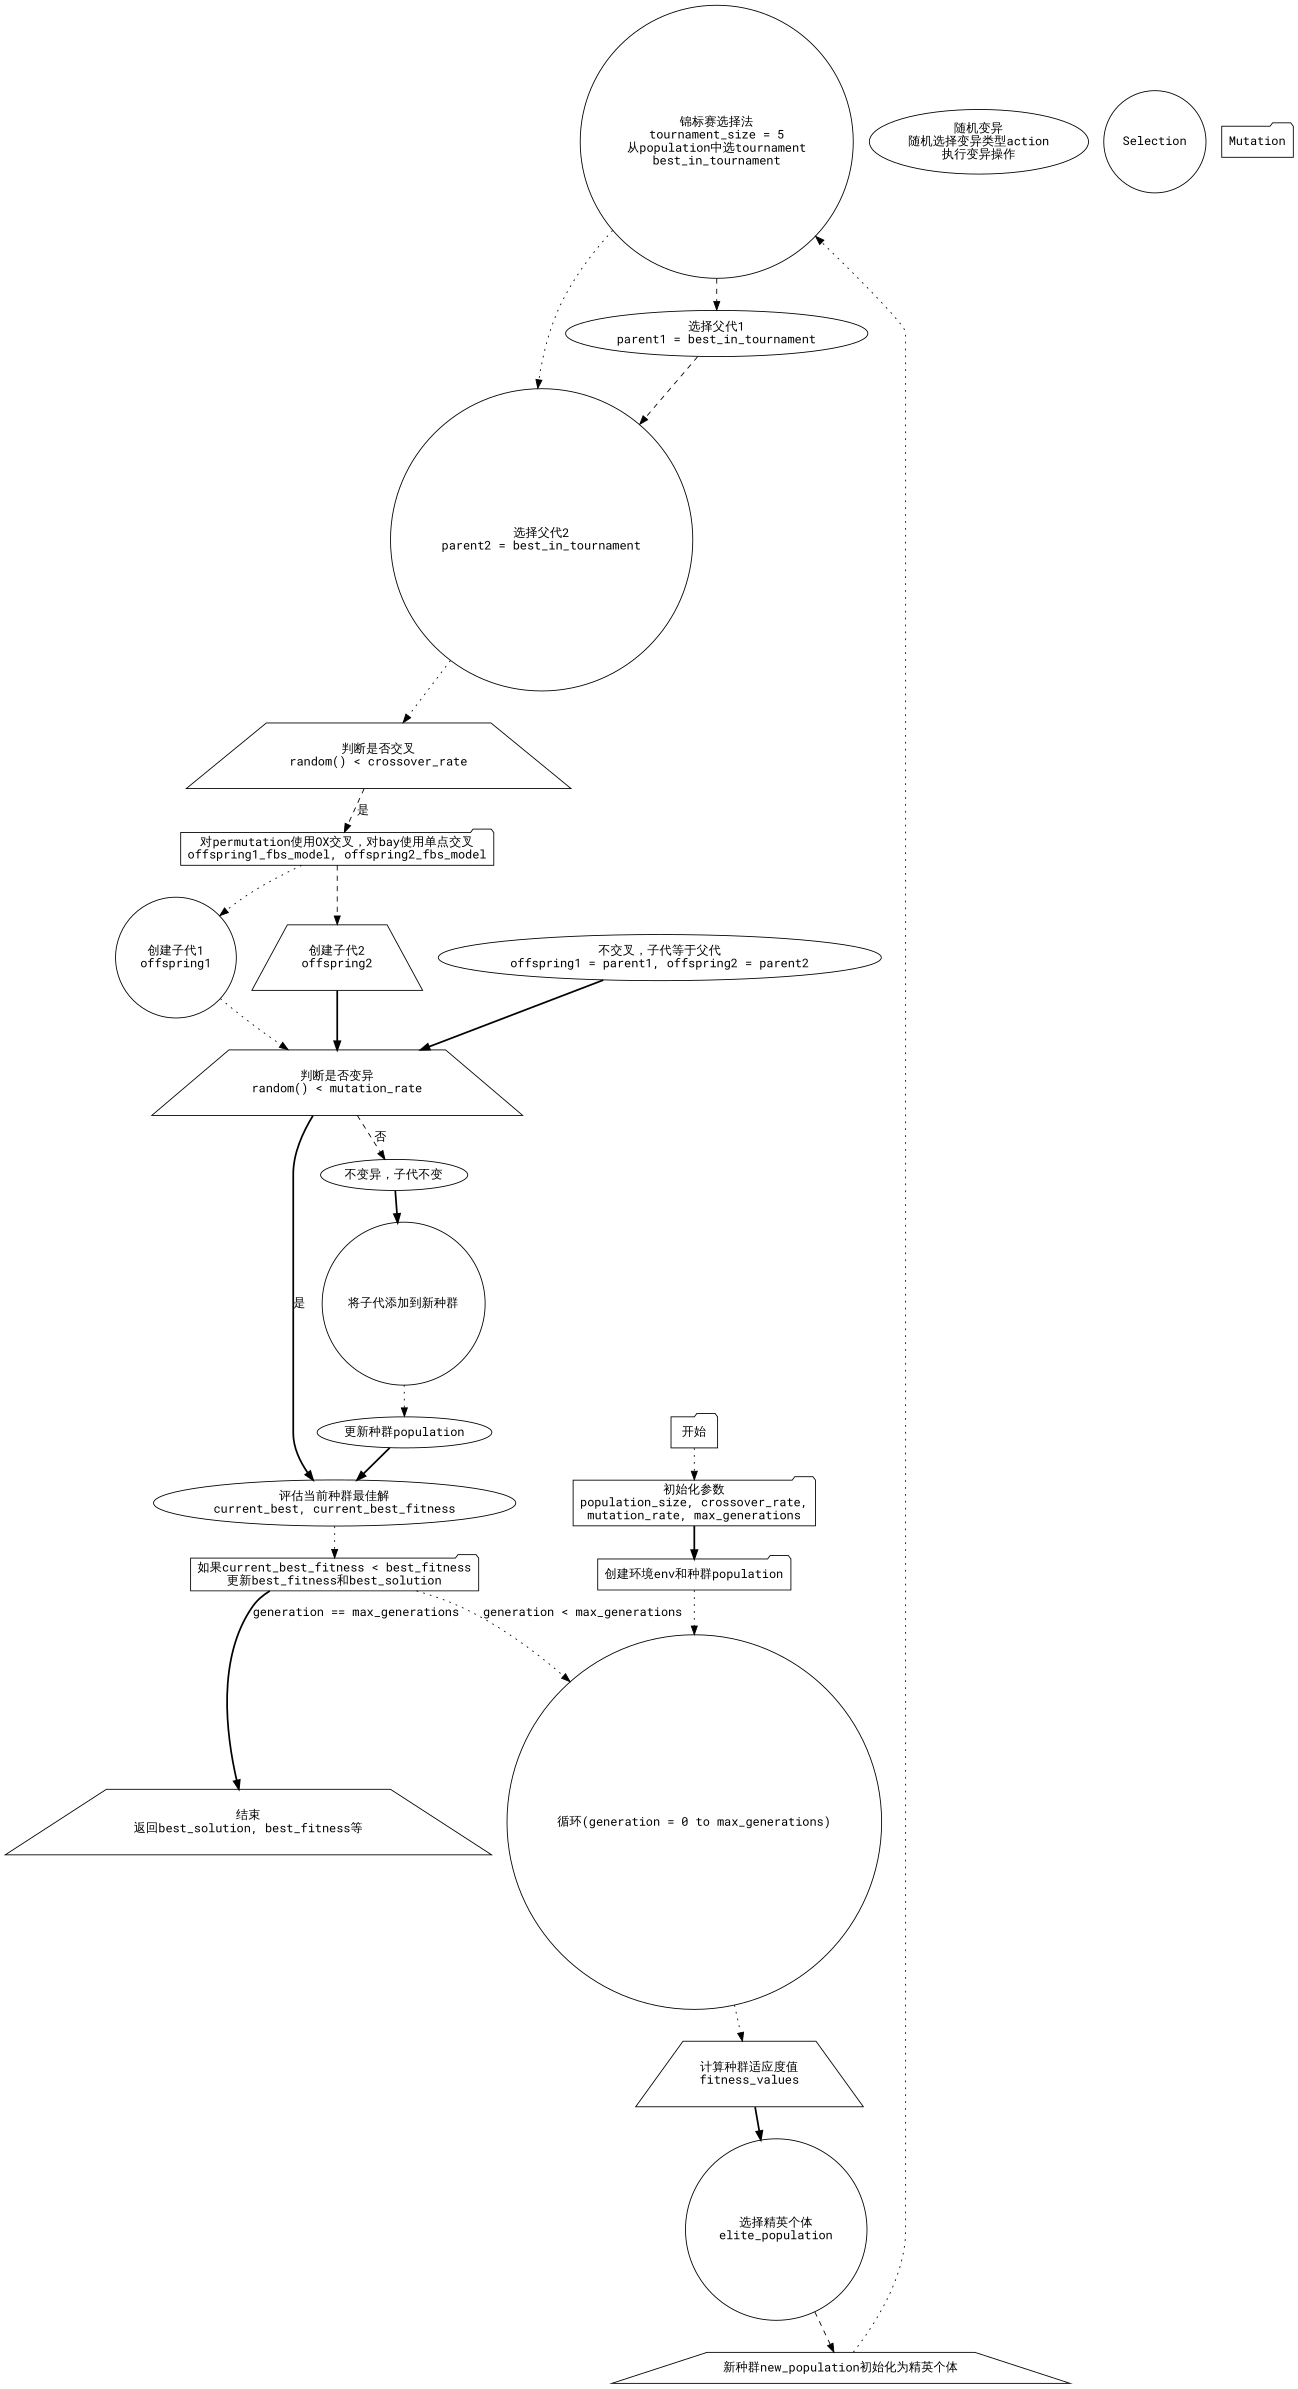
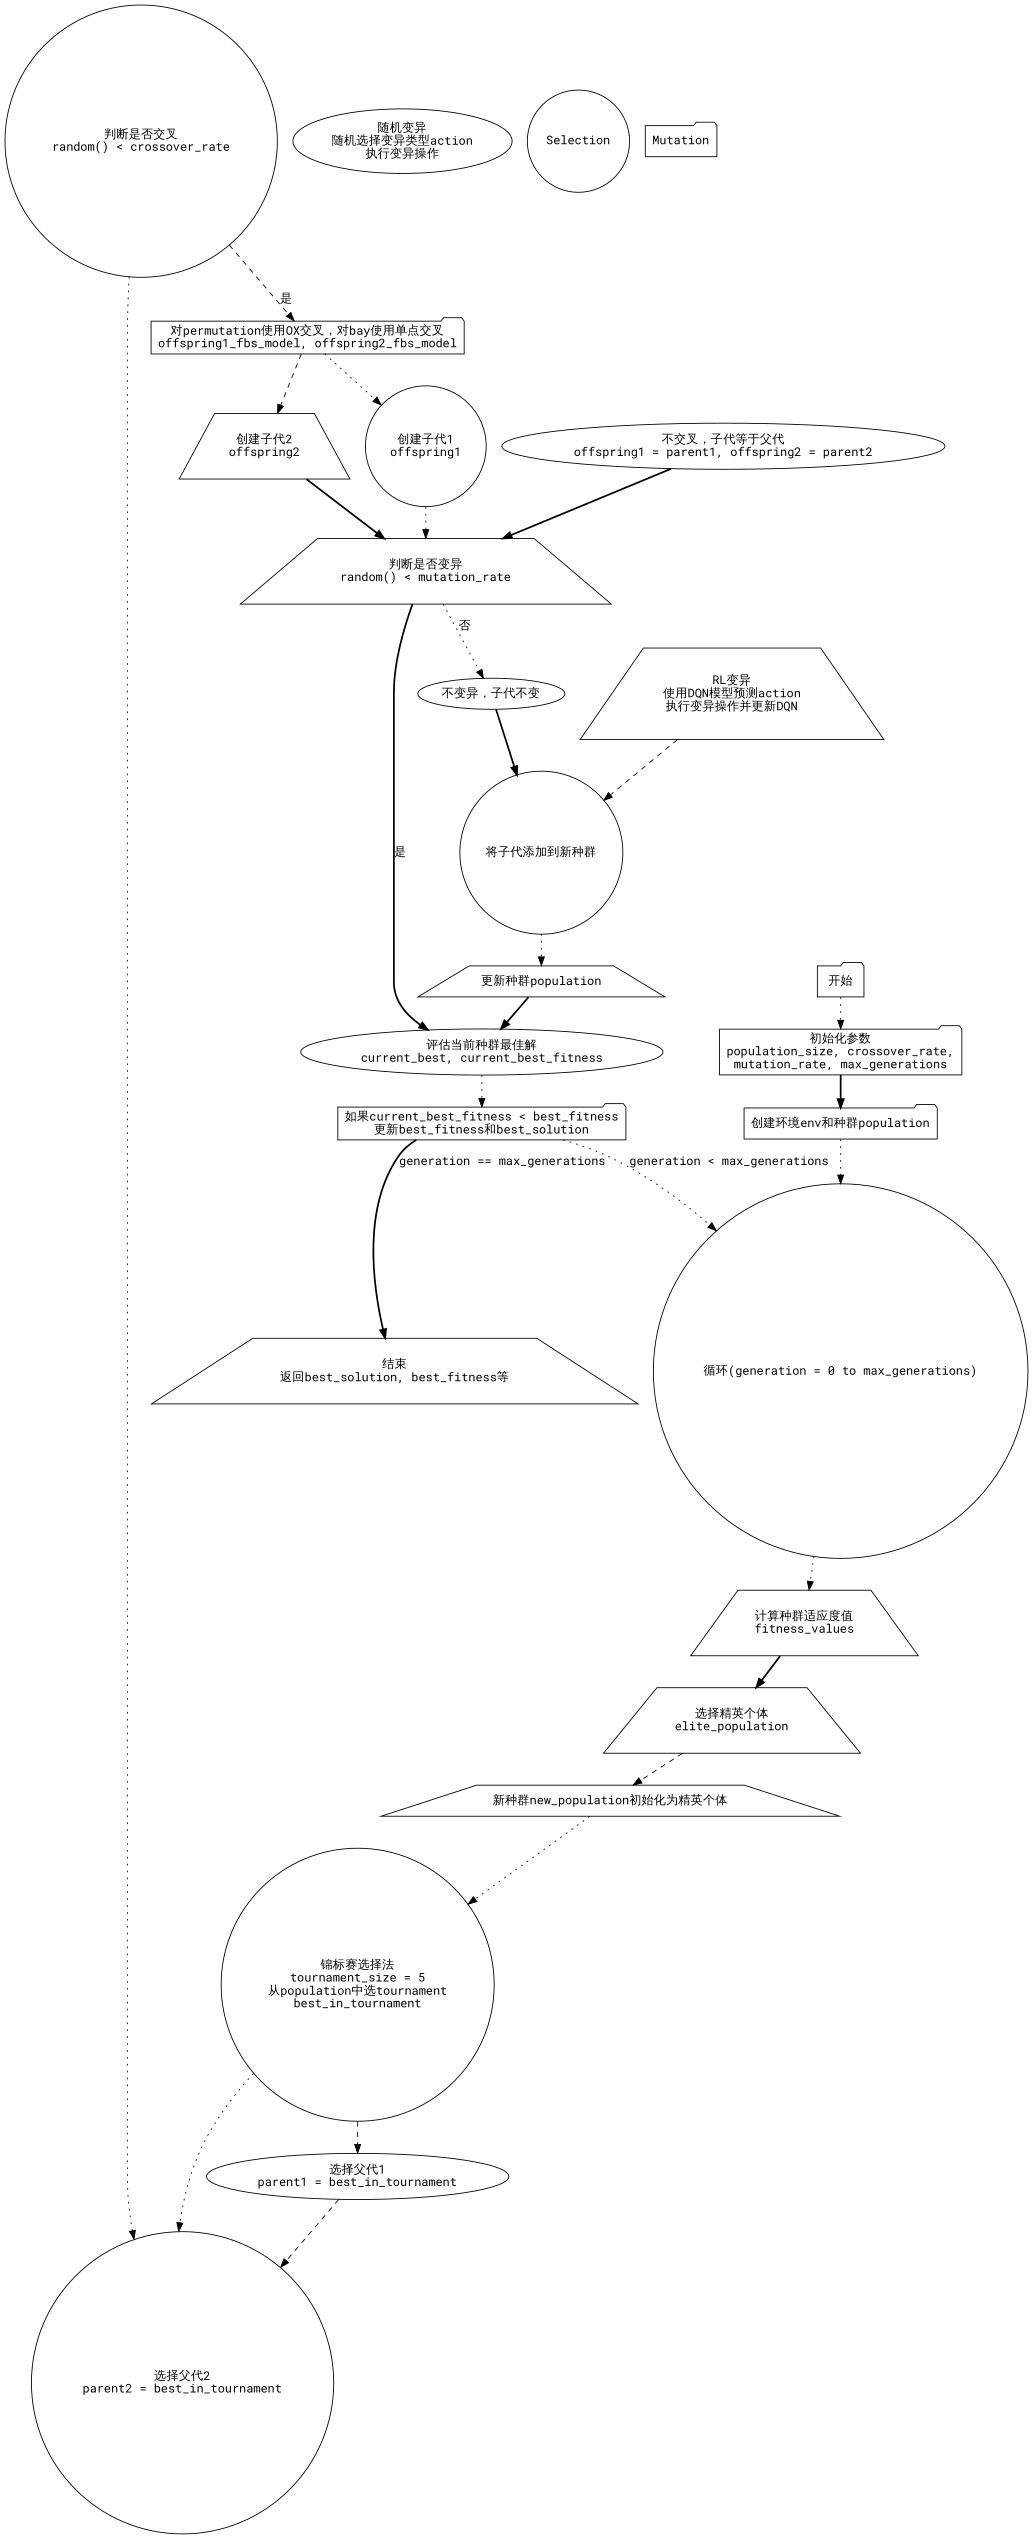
(429, 688) -> (127, 1254)
none -> (732, 694)
(379, 756) -> (141, 141)
(369, 1134) -> (461, 637)
(405, 1432) -> (541, 981)
(776, 2230) -> (732, 1720)
